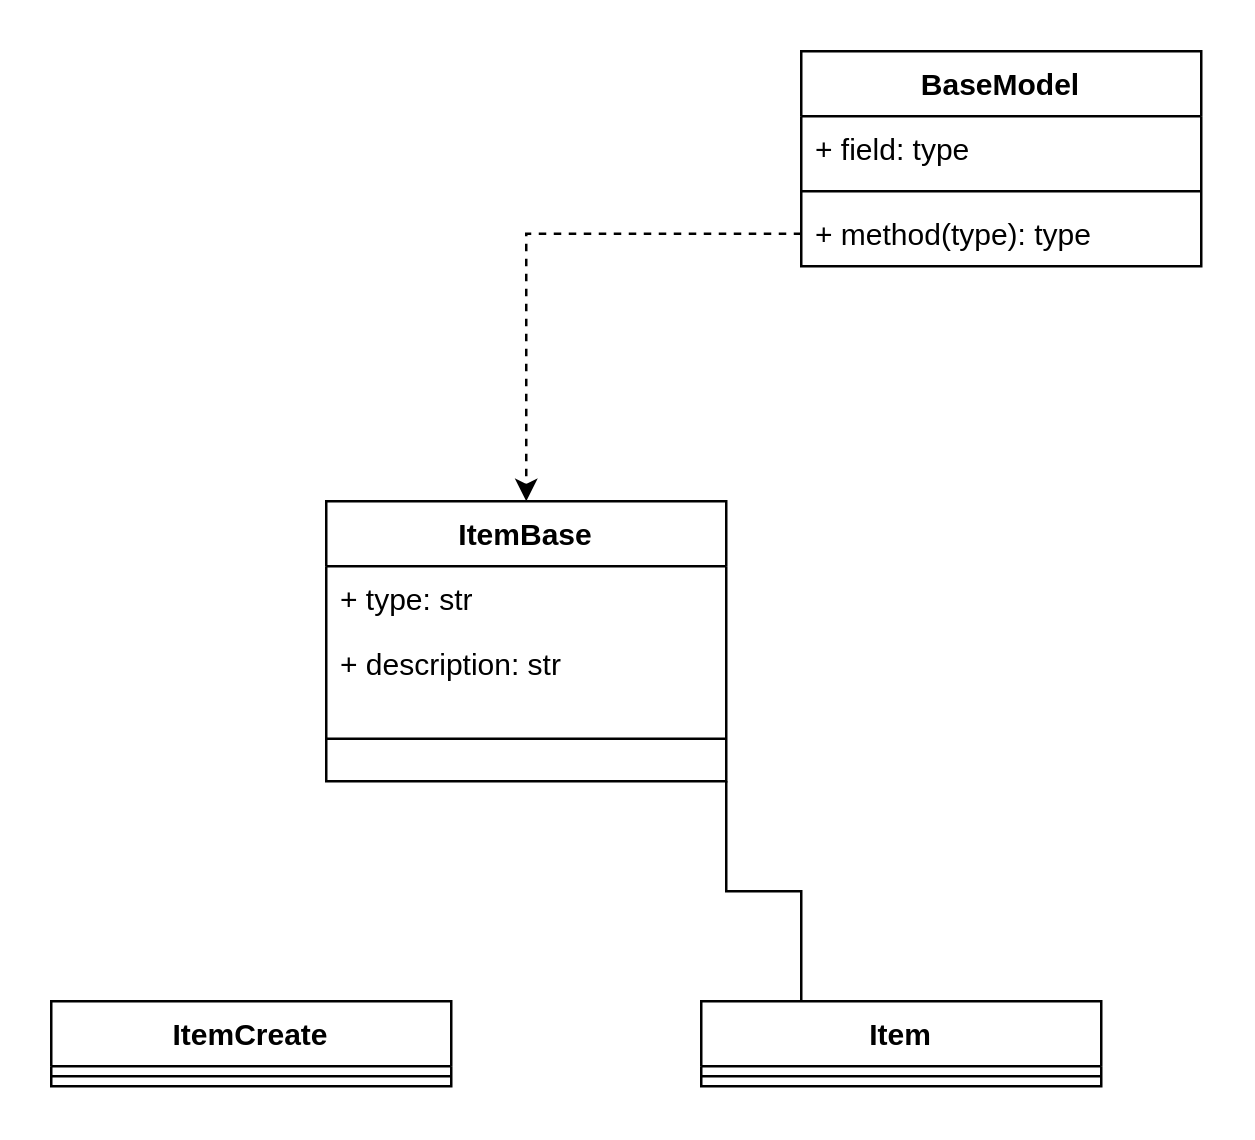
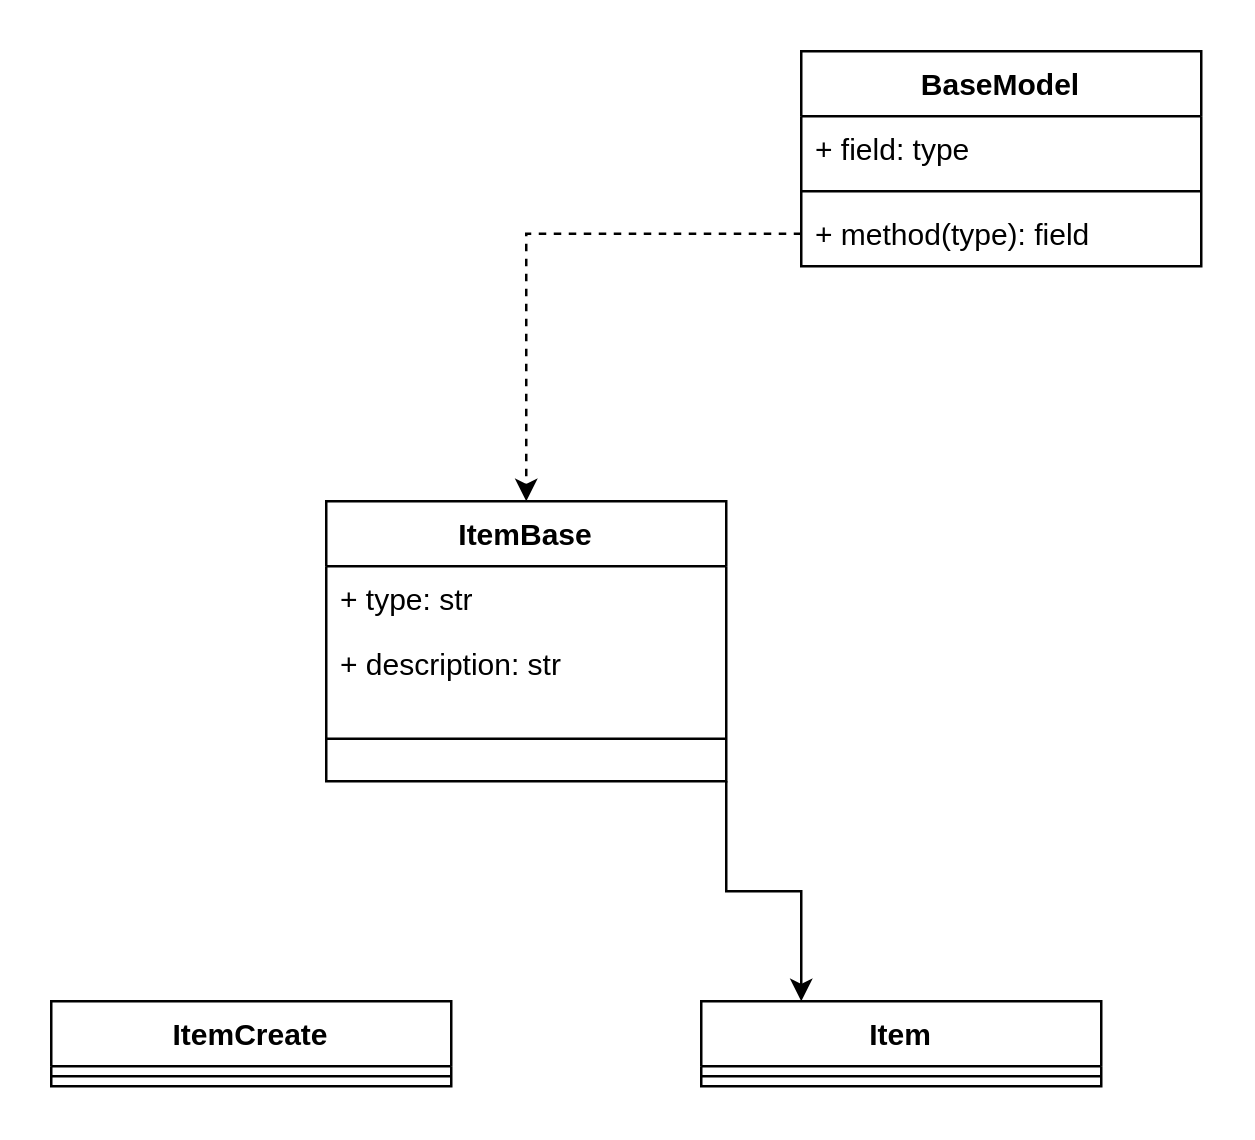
(971, 235) -> (972, 235)
(801, 990) -> (801, 983)
